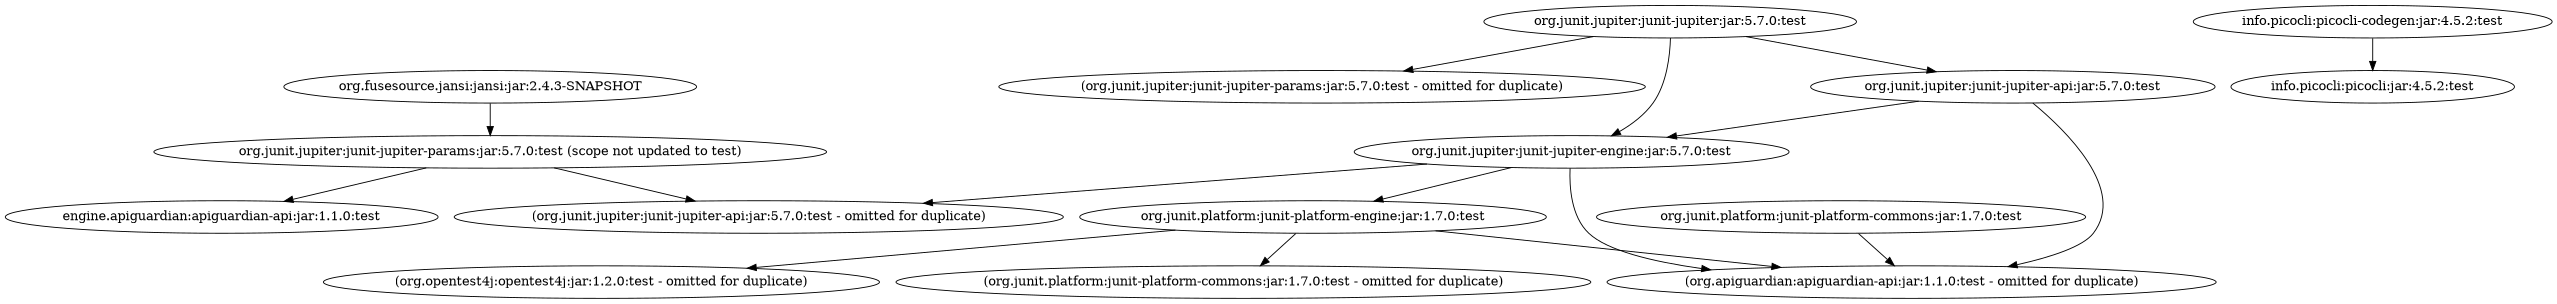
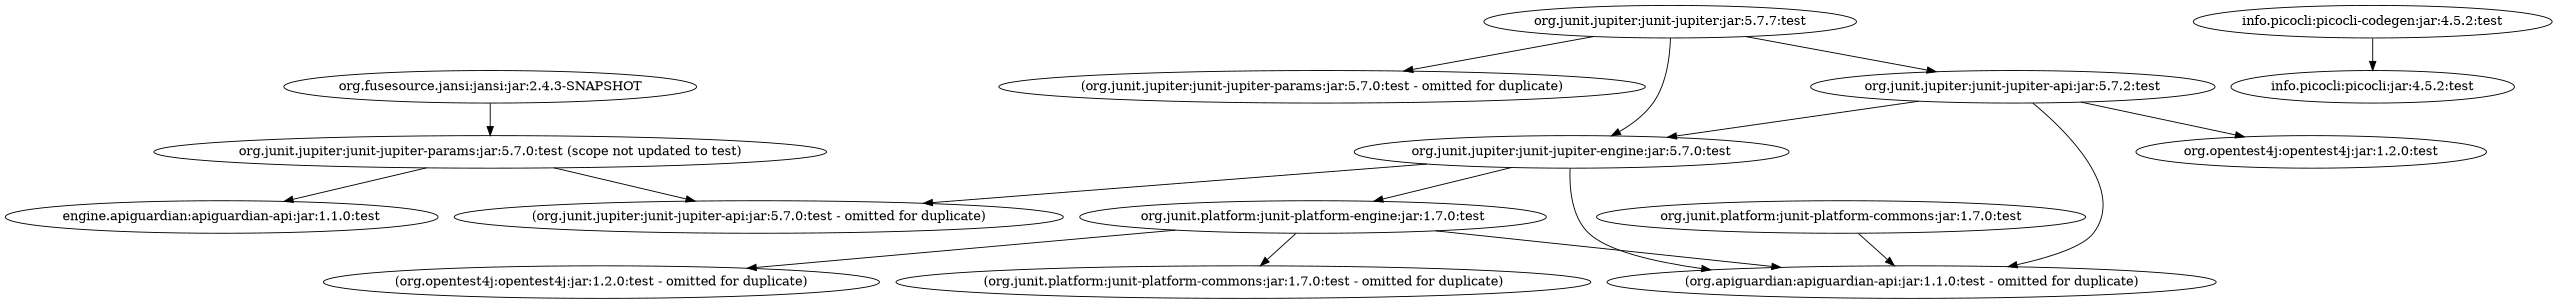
(1670, 22) -> (1670, 22)
(2013, 87) -> (2013, 87)
none -> (2311, 152)
